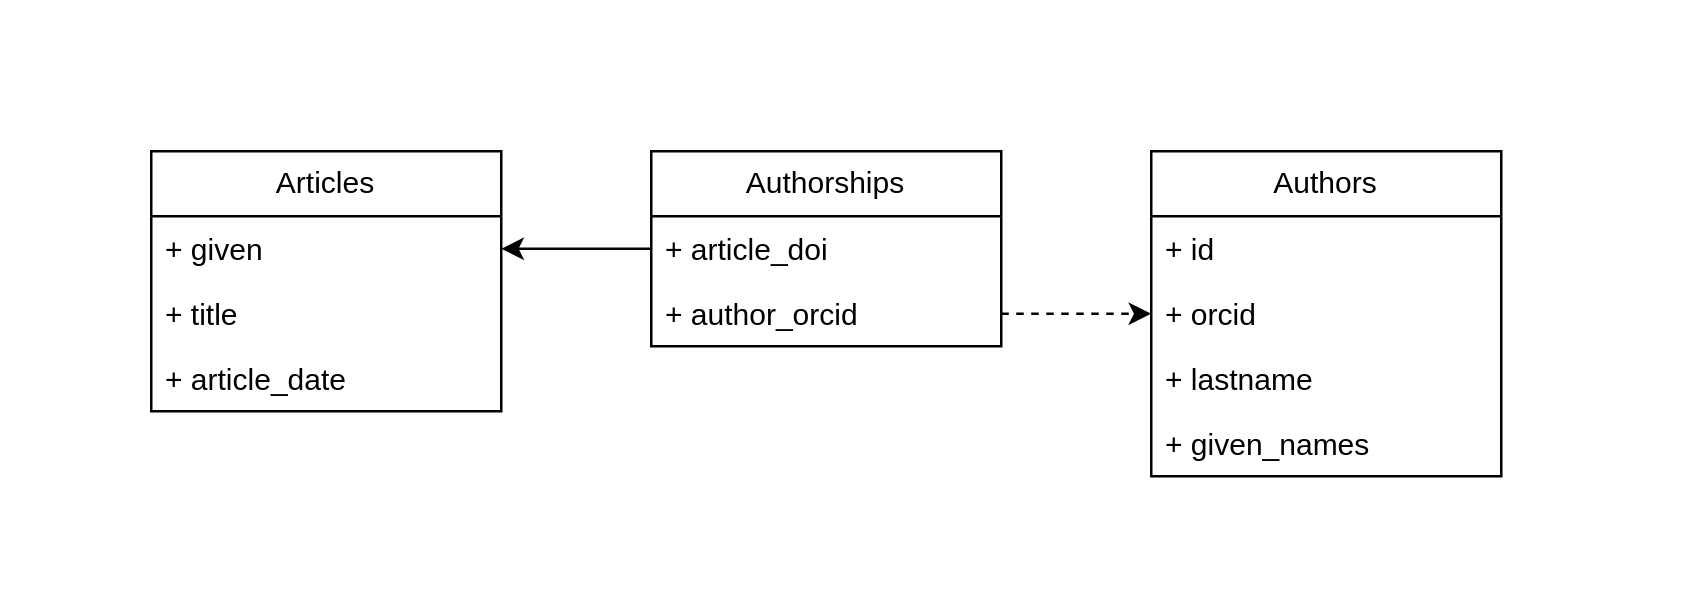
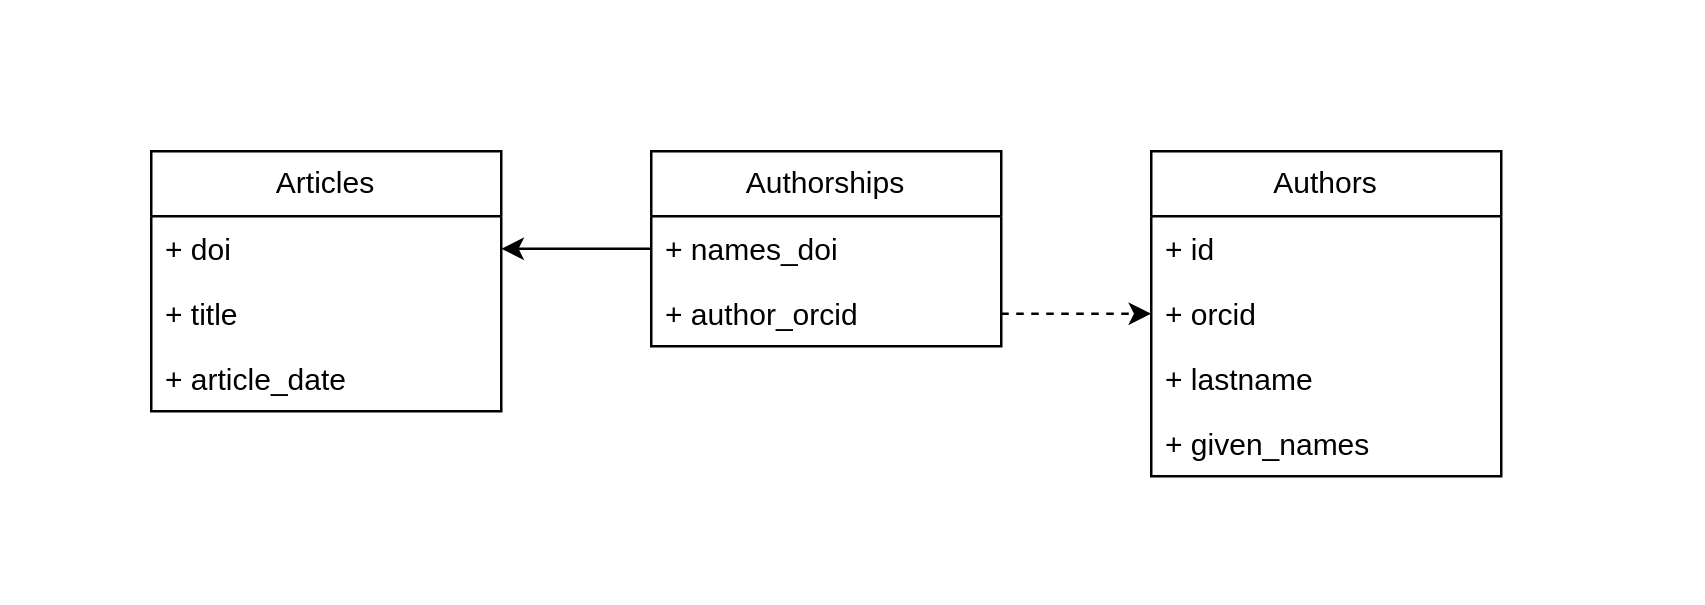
(217, 252) -> (200, 252)
(760, 252) -> (751, 252)
